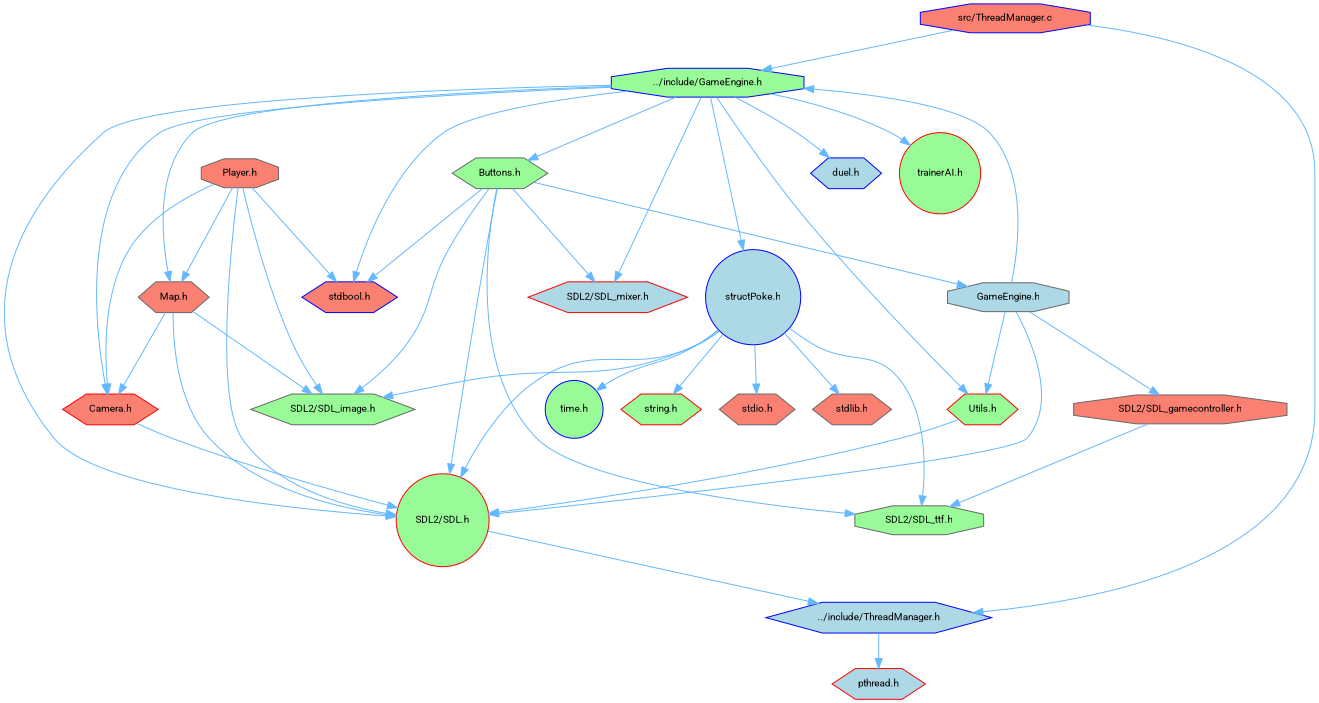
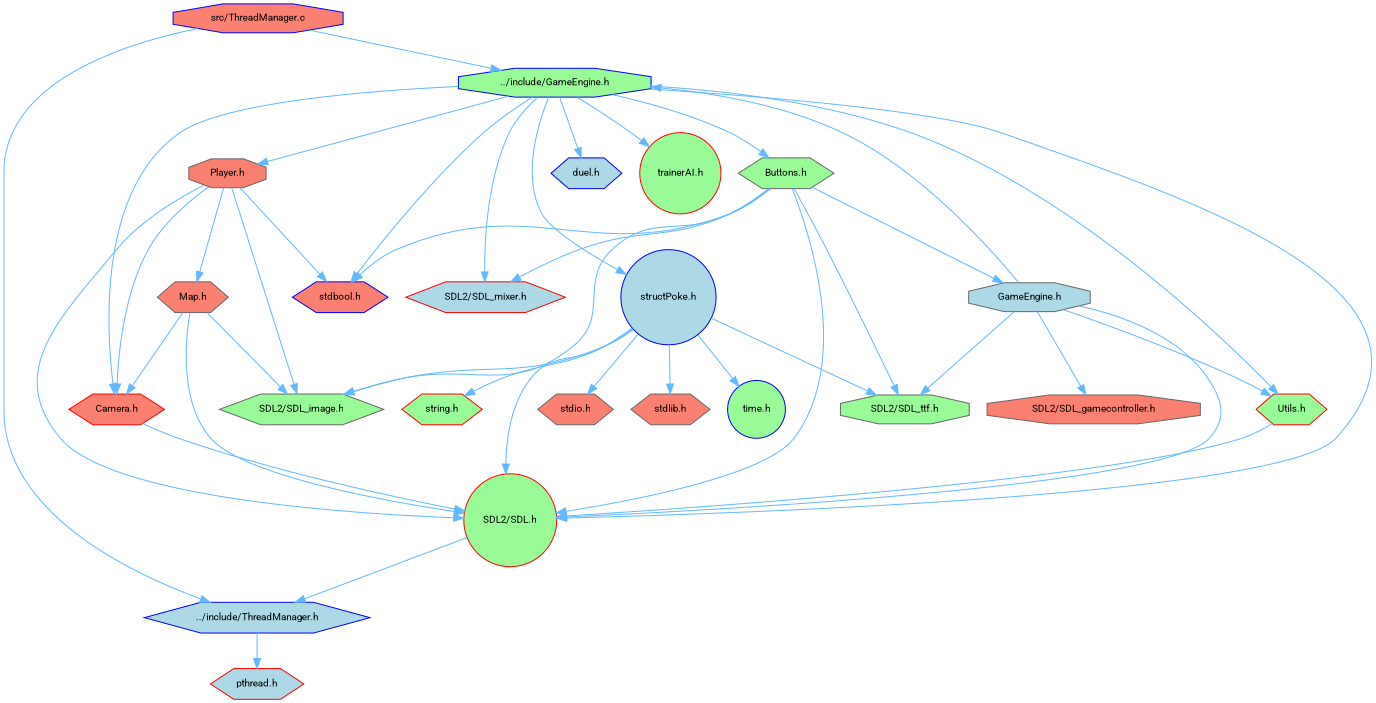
(202, 128) -> (388, 129)
(1054, 463) -> (971, 350)
